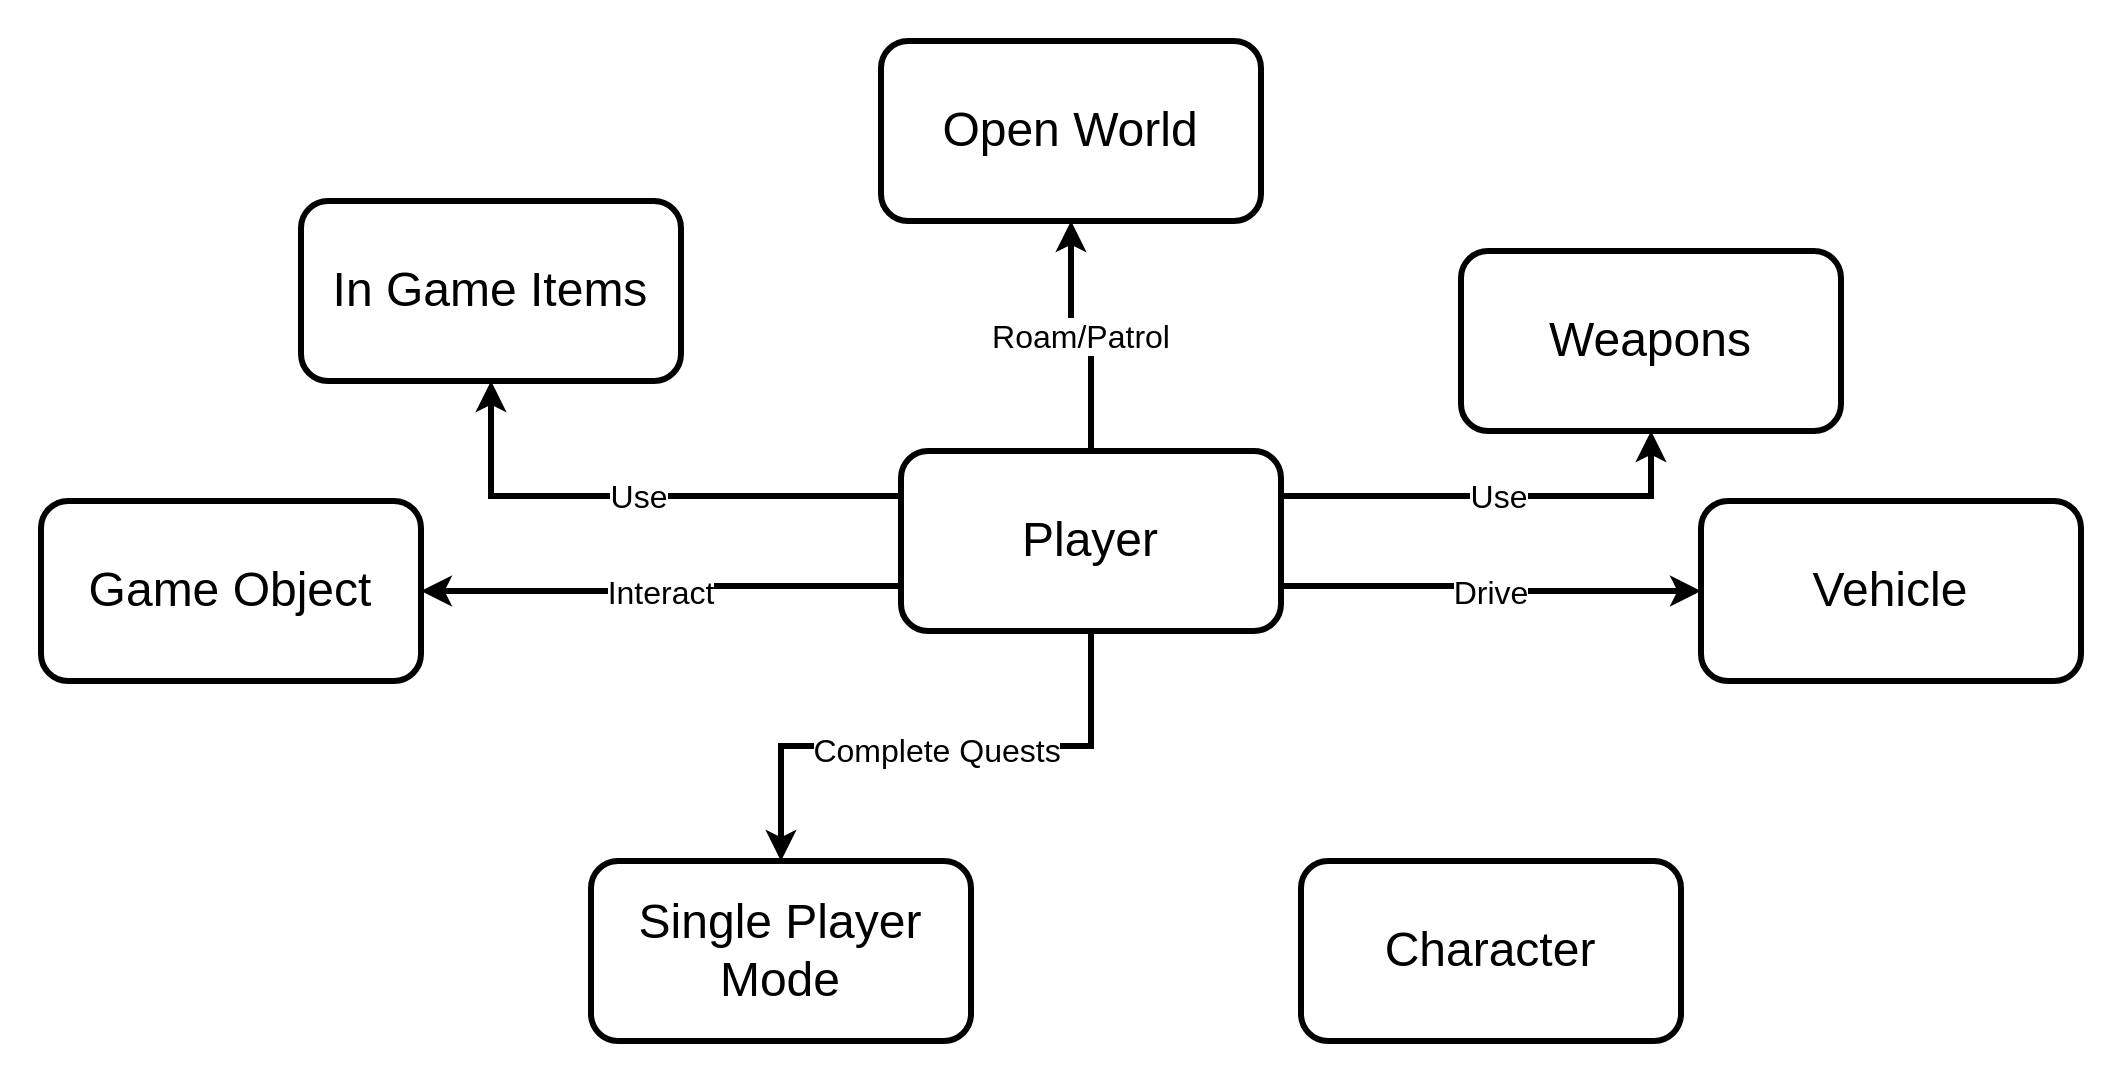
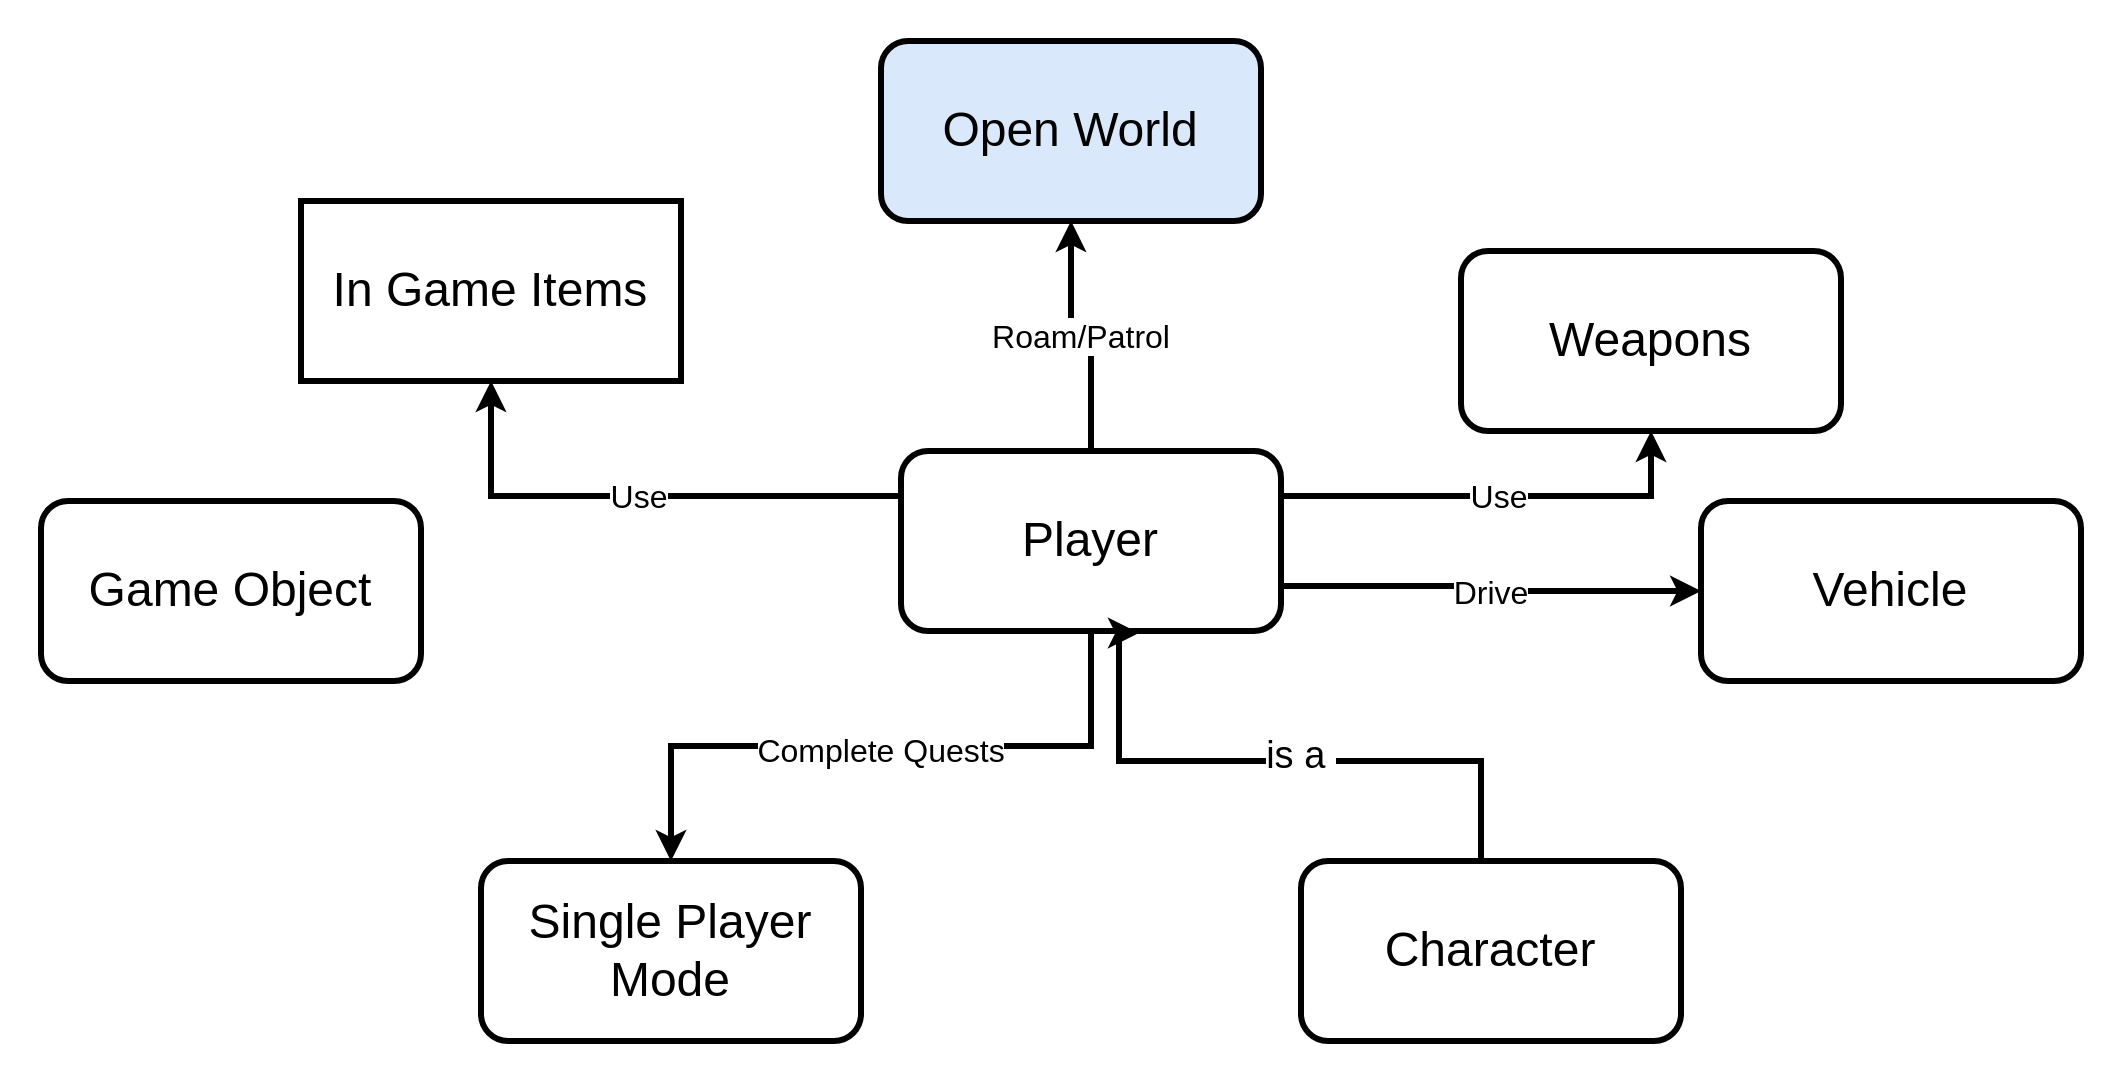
(1071, 131) -> (1071, 131)
(491, 291) -> (491, 291)
(668, 586) -> none
none -> (1142, 761)
(781, 951) -> (671, 951)
